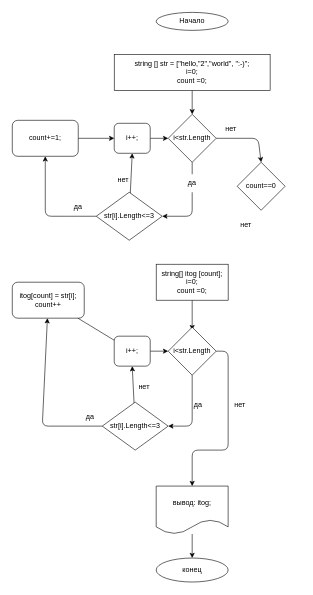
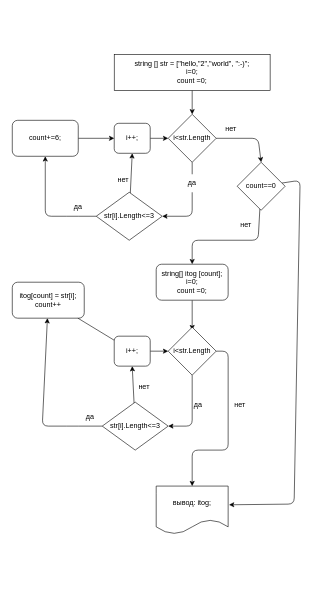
(192, 21) -> none
(45, 138) -> (45, 138)
none -> (259, 235)
(192, 282) -> (192, 282)
none -> (252, 505)
(192, 552) -> none
(192, 570) -> none
